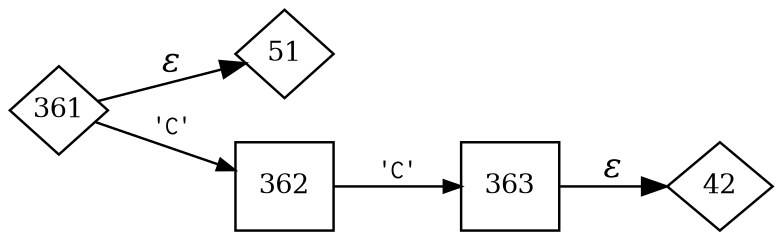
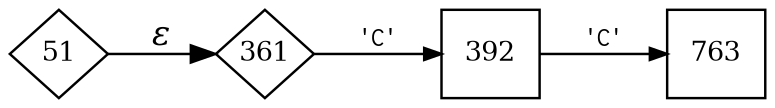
(160, 85) -> (149, 54)
(285, 186) -> (491, 54)
(510, 186) -> (716, 54)
(720, 186) -> none
